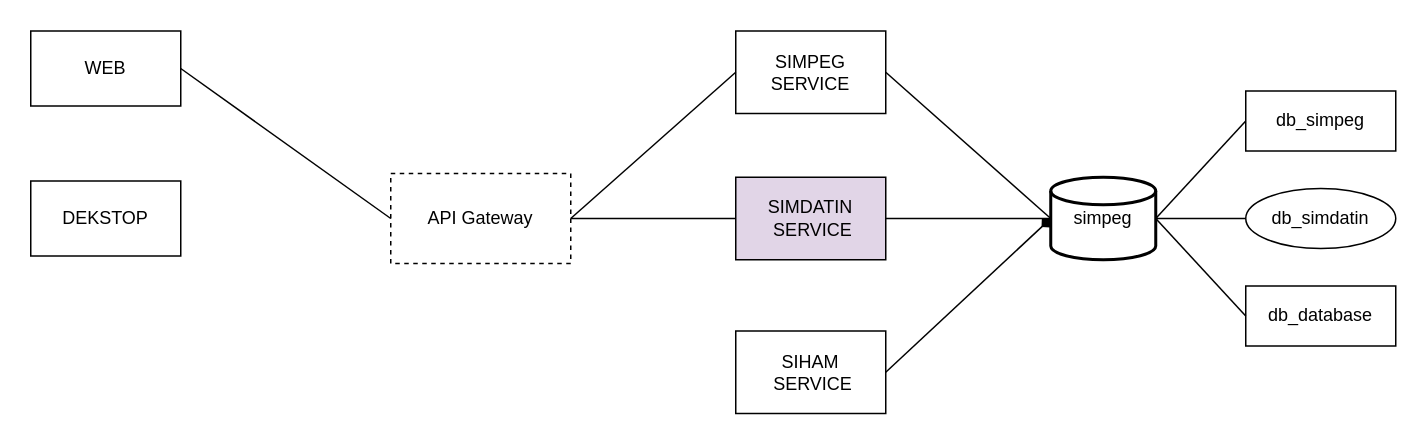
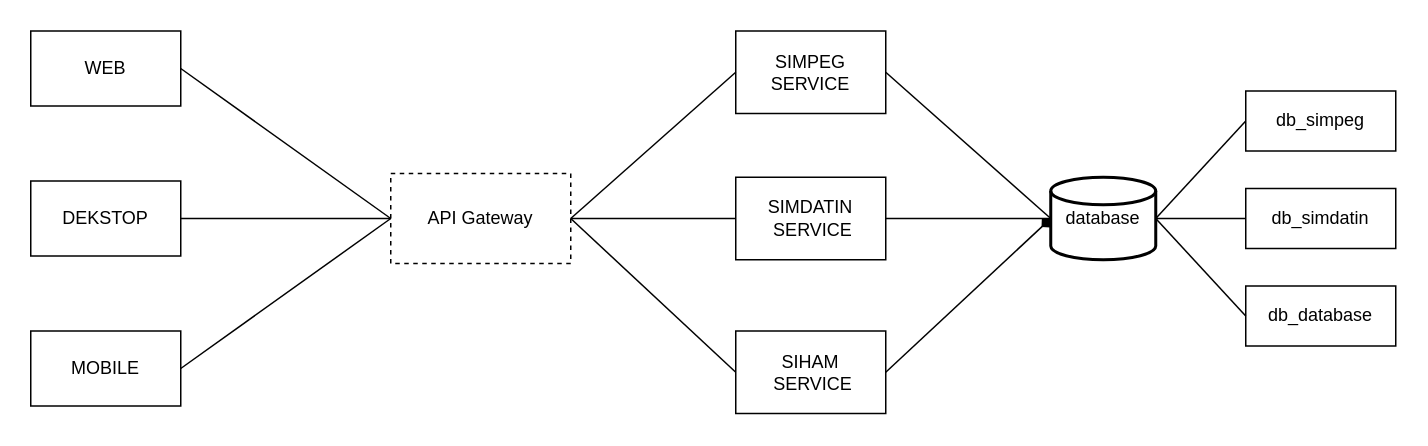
none -> (286, 218)
(811, 218) -> (811, 218)
(1103, 218) -> (1103, 218)
(1321, 218) -> (1321, 218)
none -> (286, 293)
none -> (654, 296)
none -> (106, 368)
